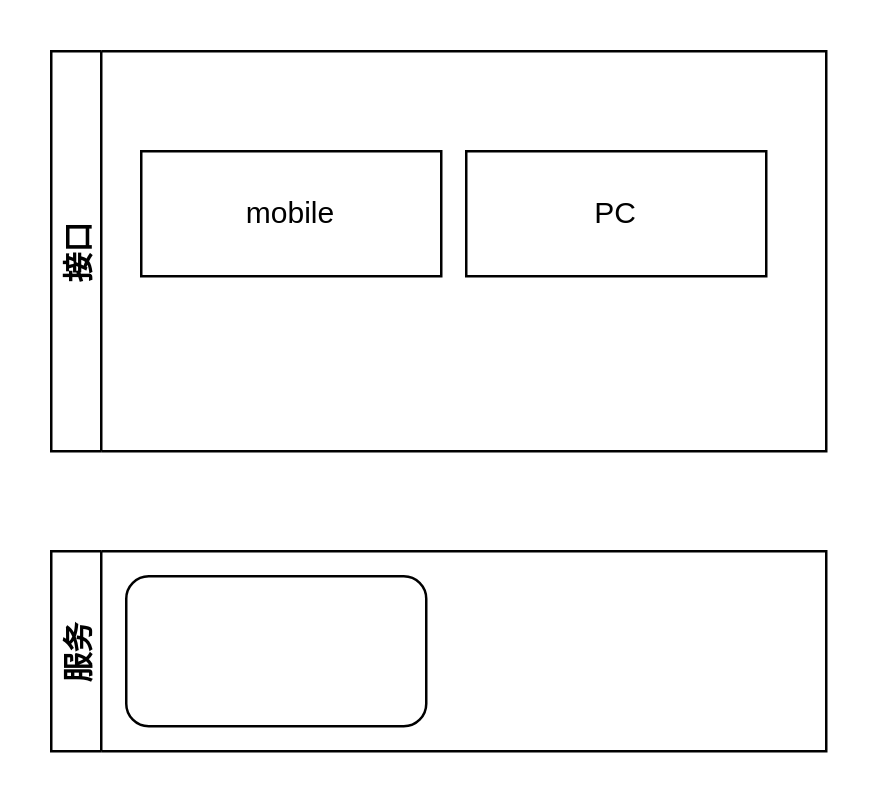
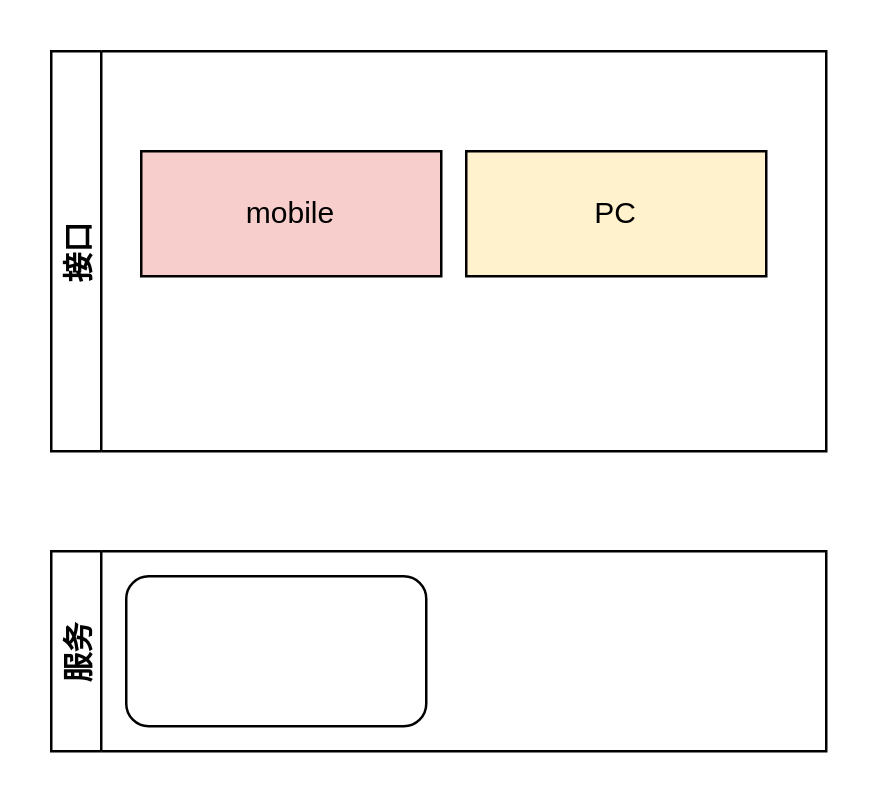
(291, 214) -> (291, 214)
(616, 214) -> (616, 214)
